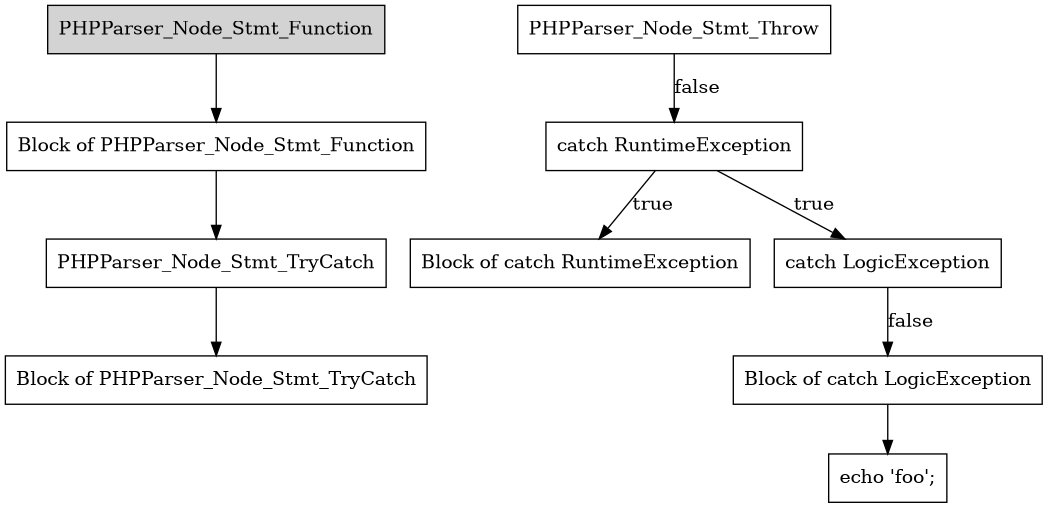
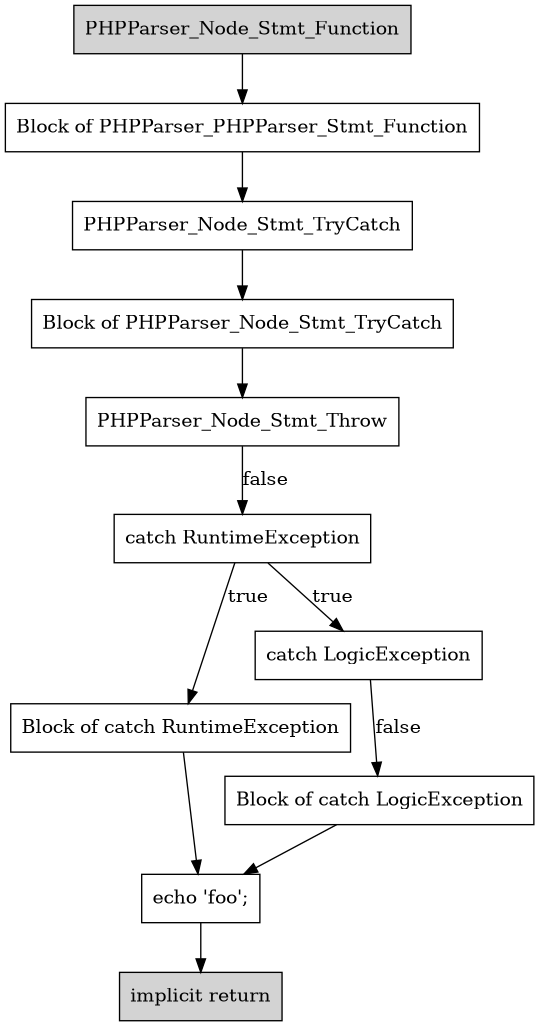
(216, 146) -> (242, 128)
none -> (242, 366)
none -> (190, 806)
none -> (201, 997)
